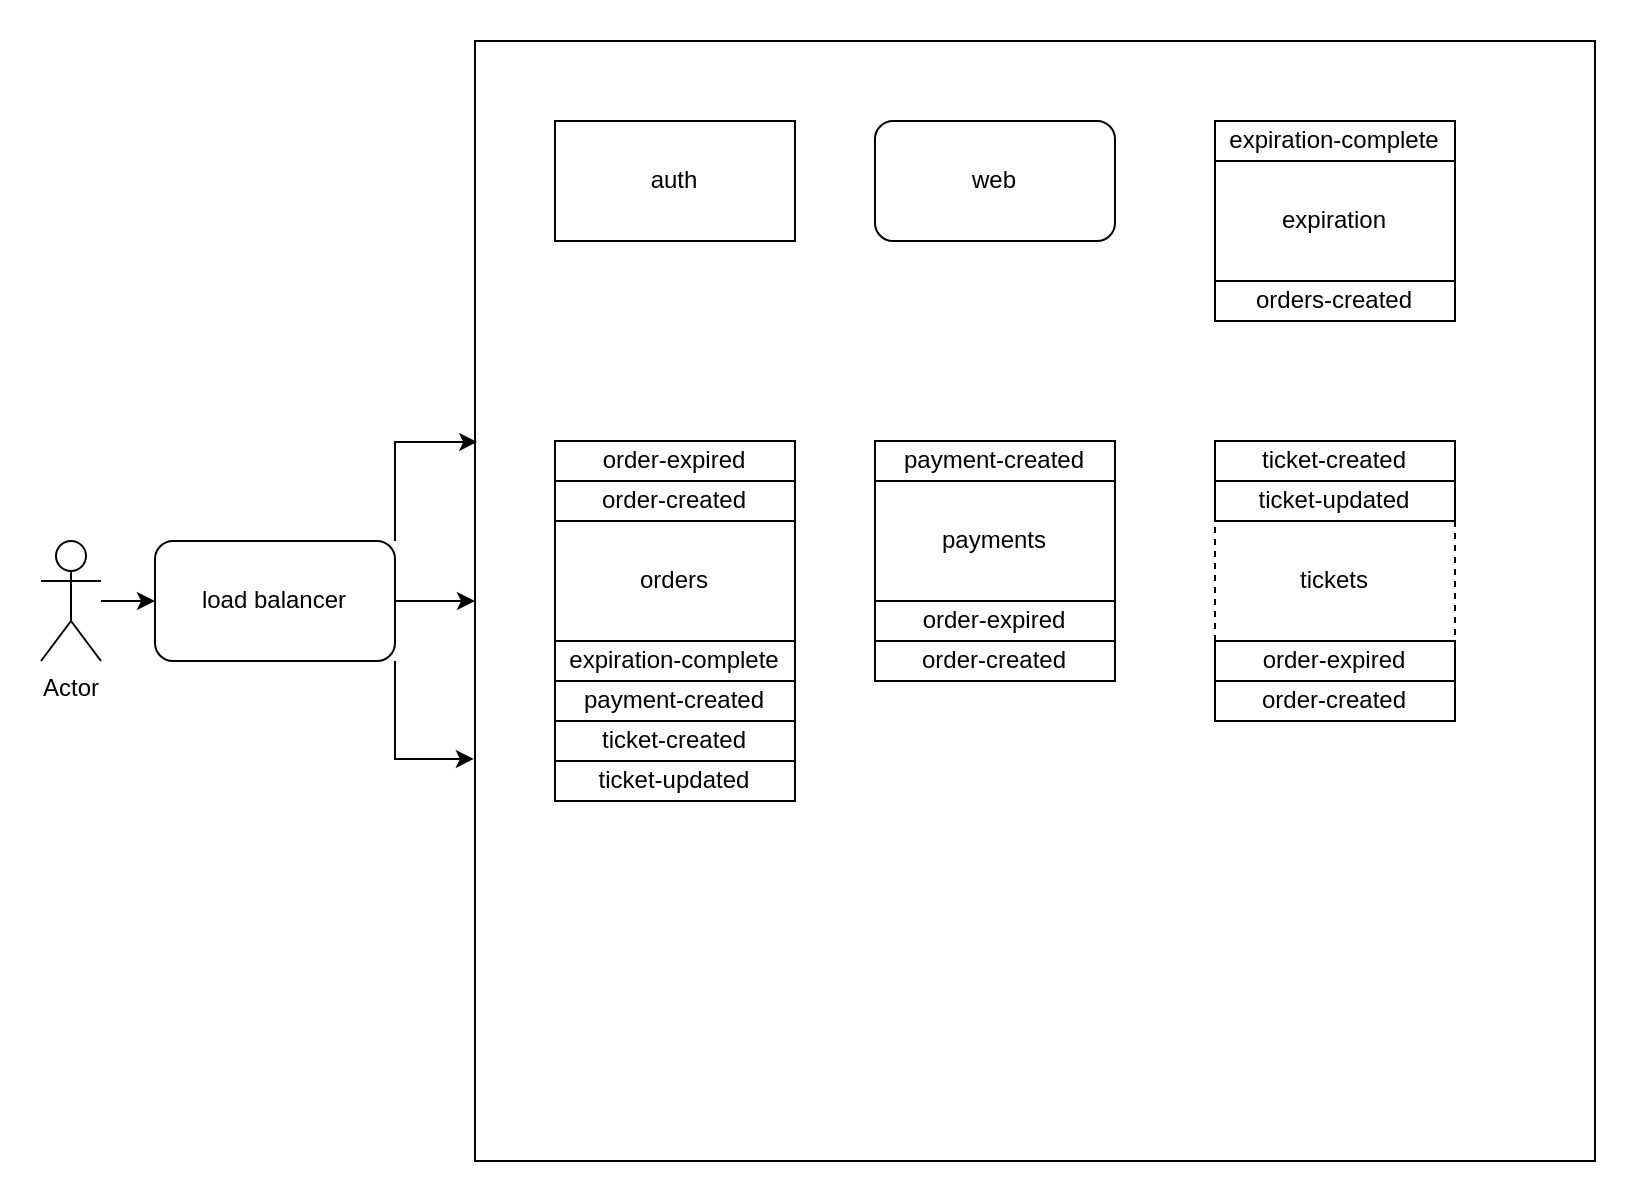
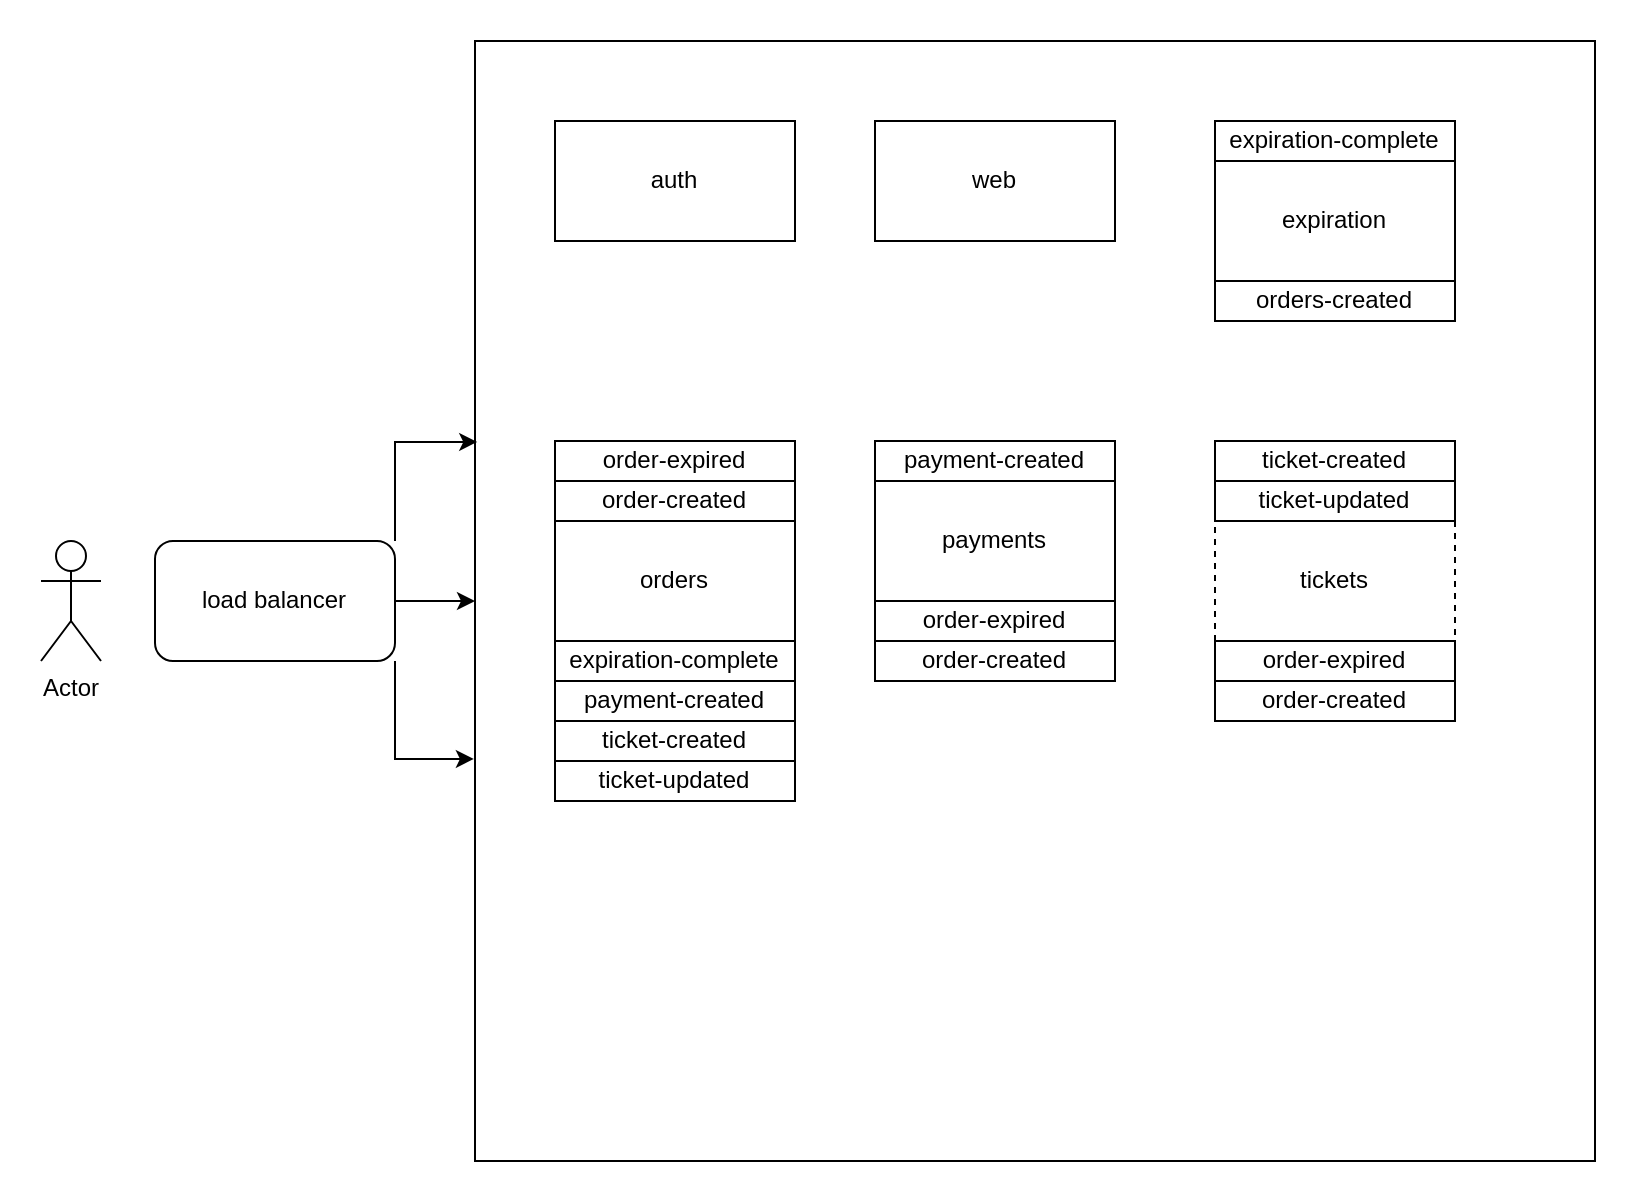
(995, 181) -> (995, 181)
(135, 601) -> none
